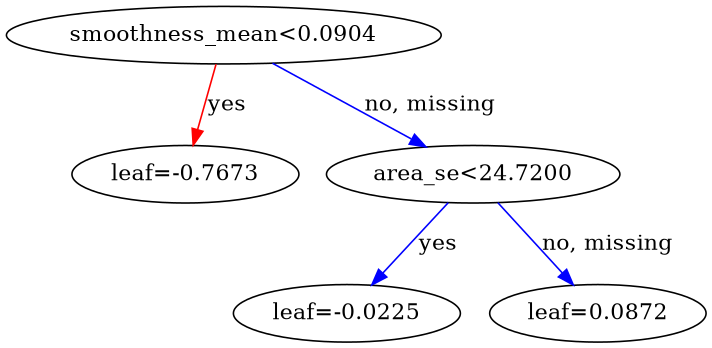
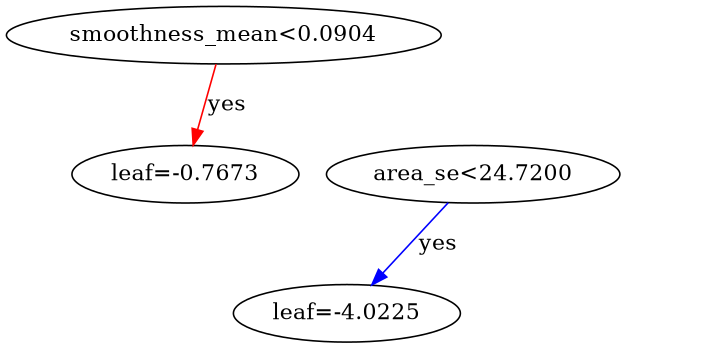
(342, 101) -> none
(347, 313) -> (347, 313)
(598, 313) -> none
